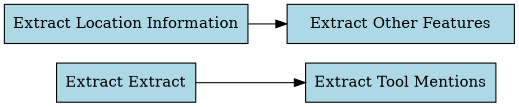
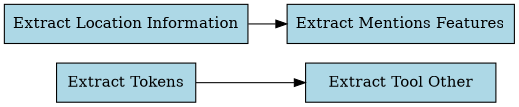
(401, 24) -> (401, 24)
(126, 83) -> (126, 83)
(401, 83) -> (401, 83)
